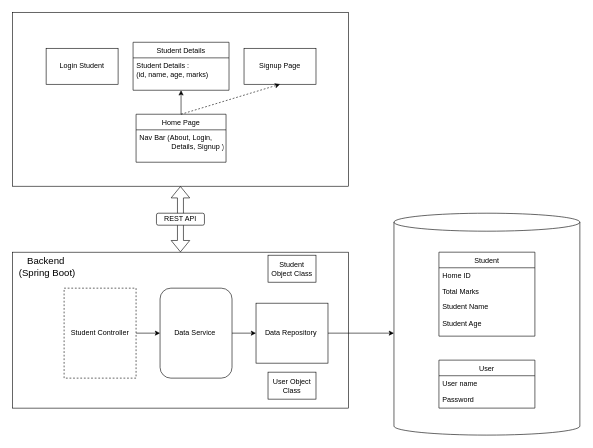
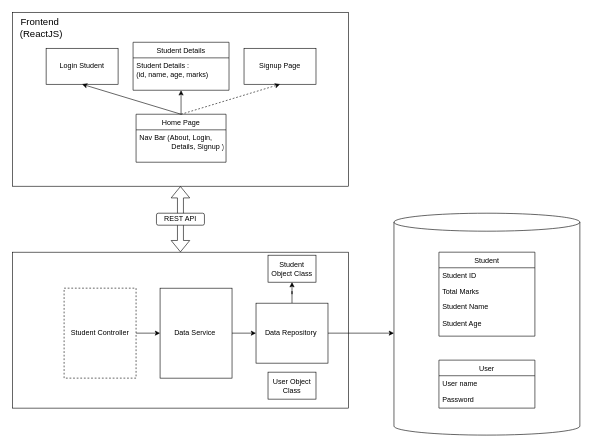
none -> (41, 27)
none -> (132, 99)
(47, 267) -> none
(455, 276) -> (461, 276)
none -> (292, 294)
(196, 333) -> (196, 333)
